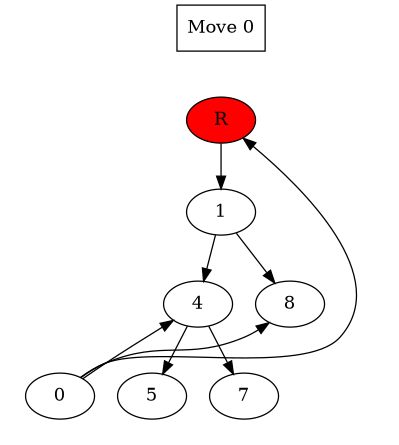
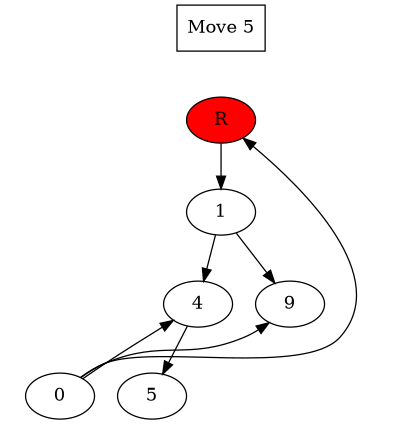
(221, 28) -> (221, 28)
(290, 304) -> (290, 304)
(244, 396) -> none
